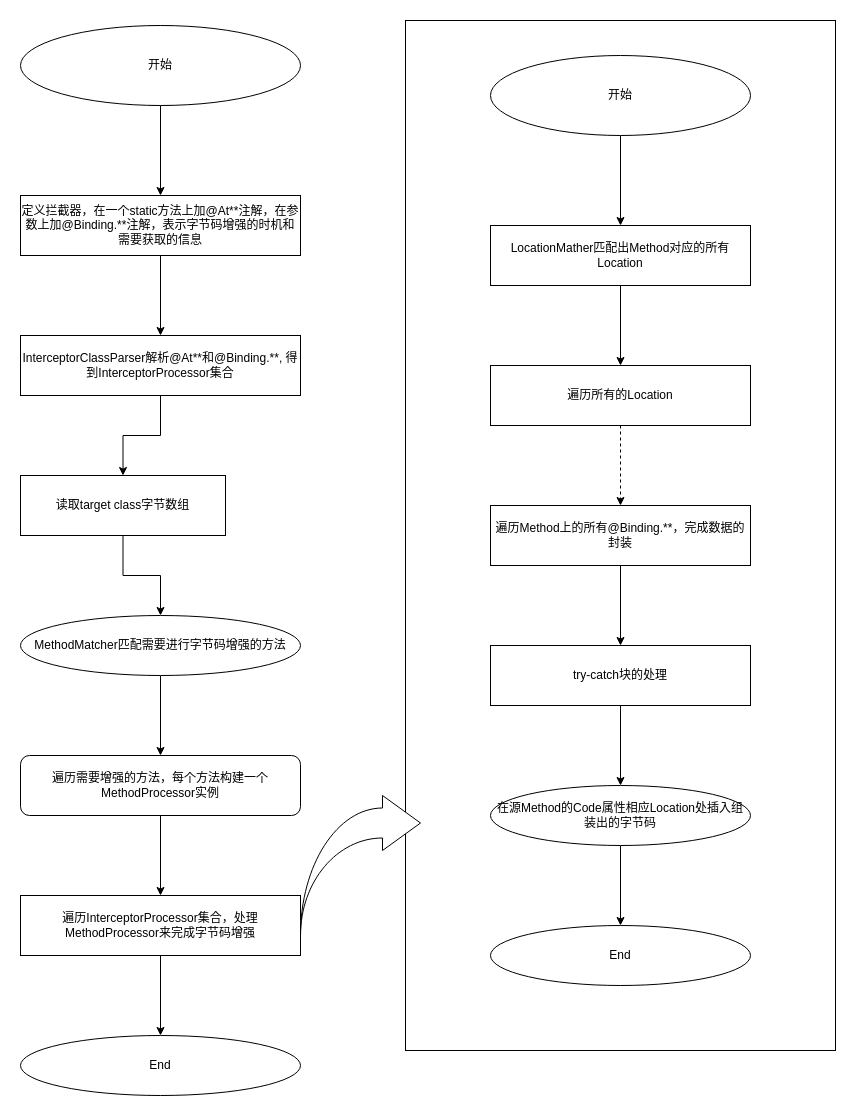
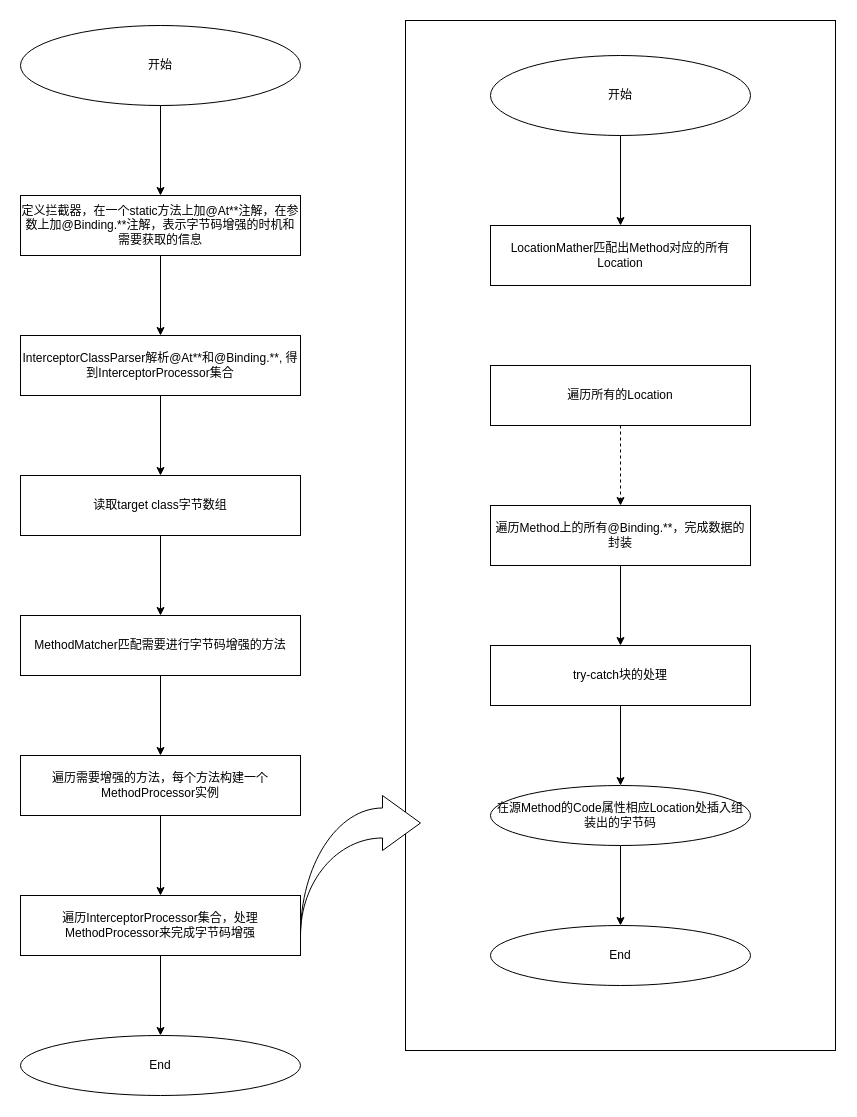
(621, 322) -> none
(123, 506) -> (161, 506)
(161, 646) -> (161, 646)
(161, 786) -> (161, 786)
